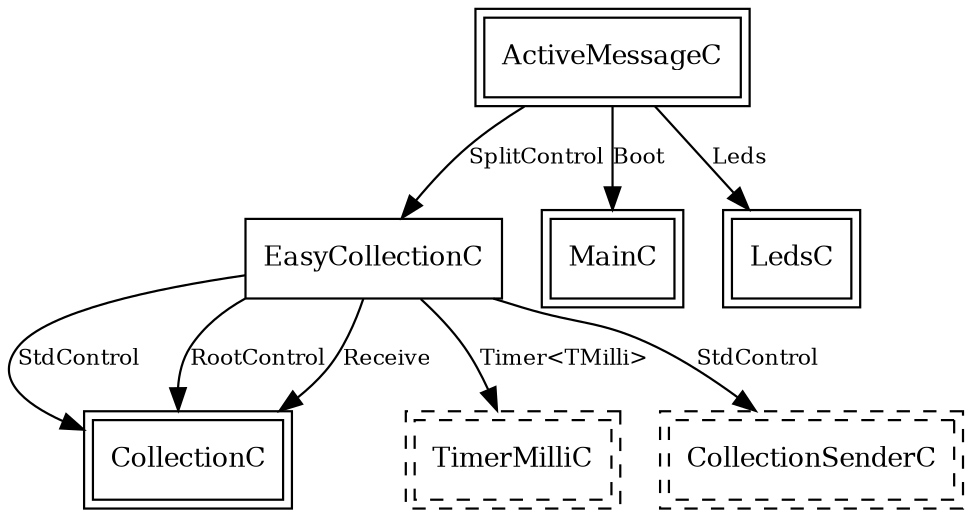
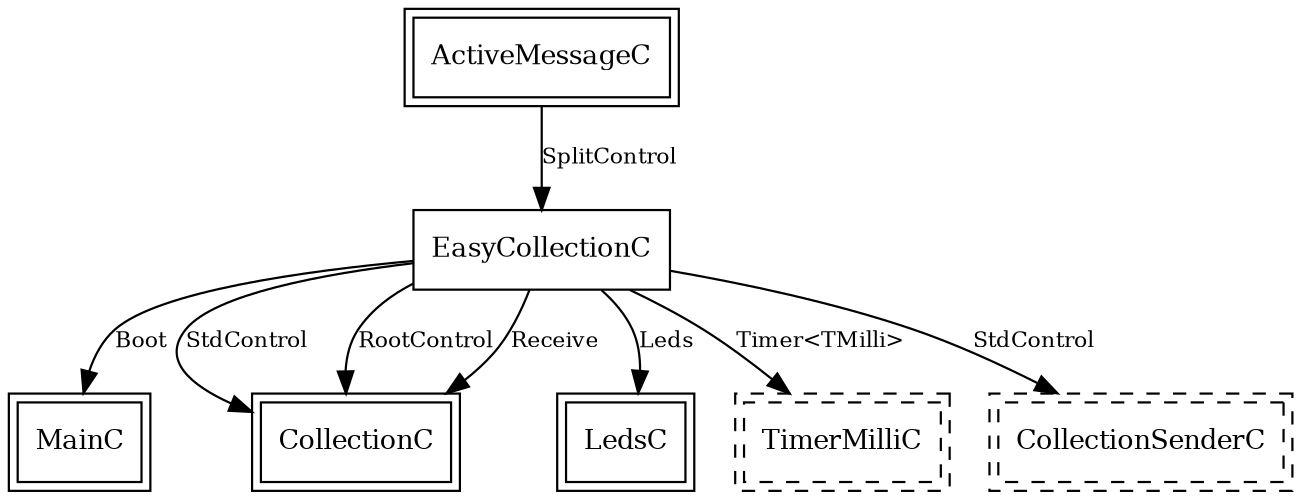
(613, 147) -> (236, 286)
(694, 149) -> (630, 326)
